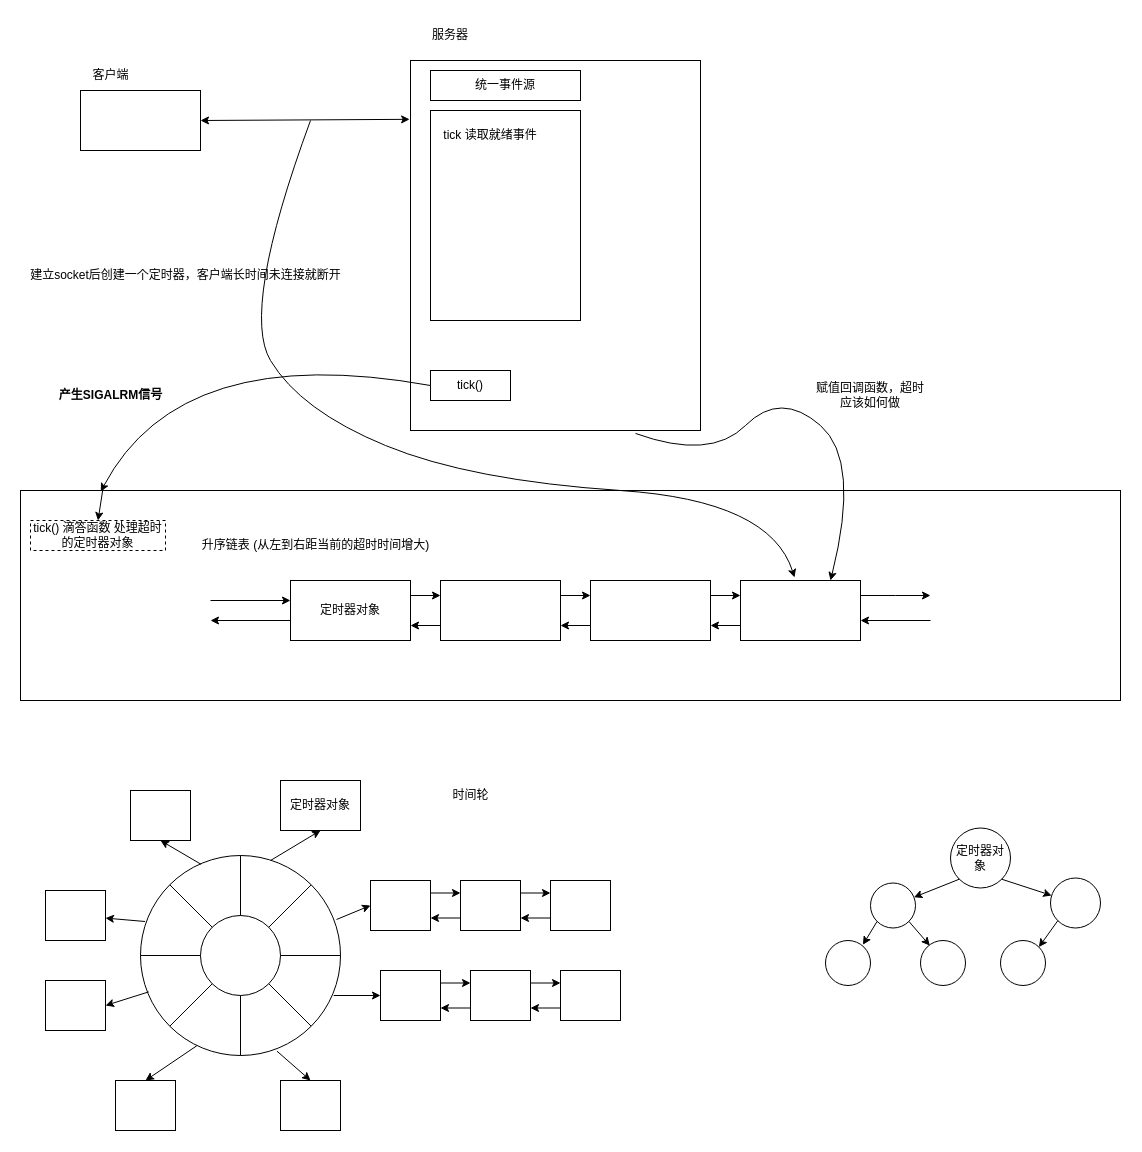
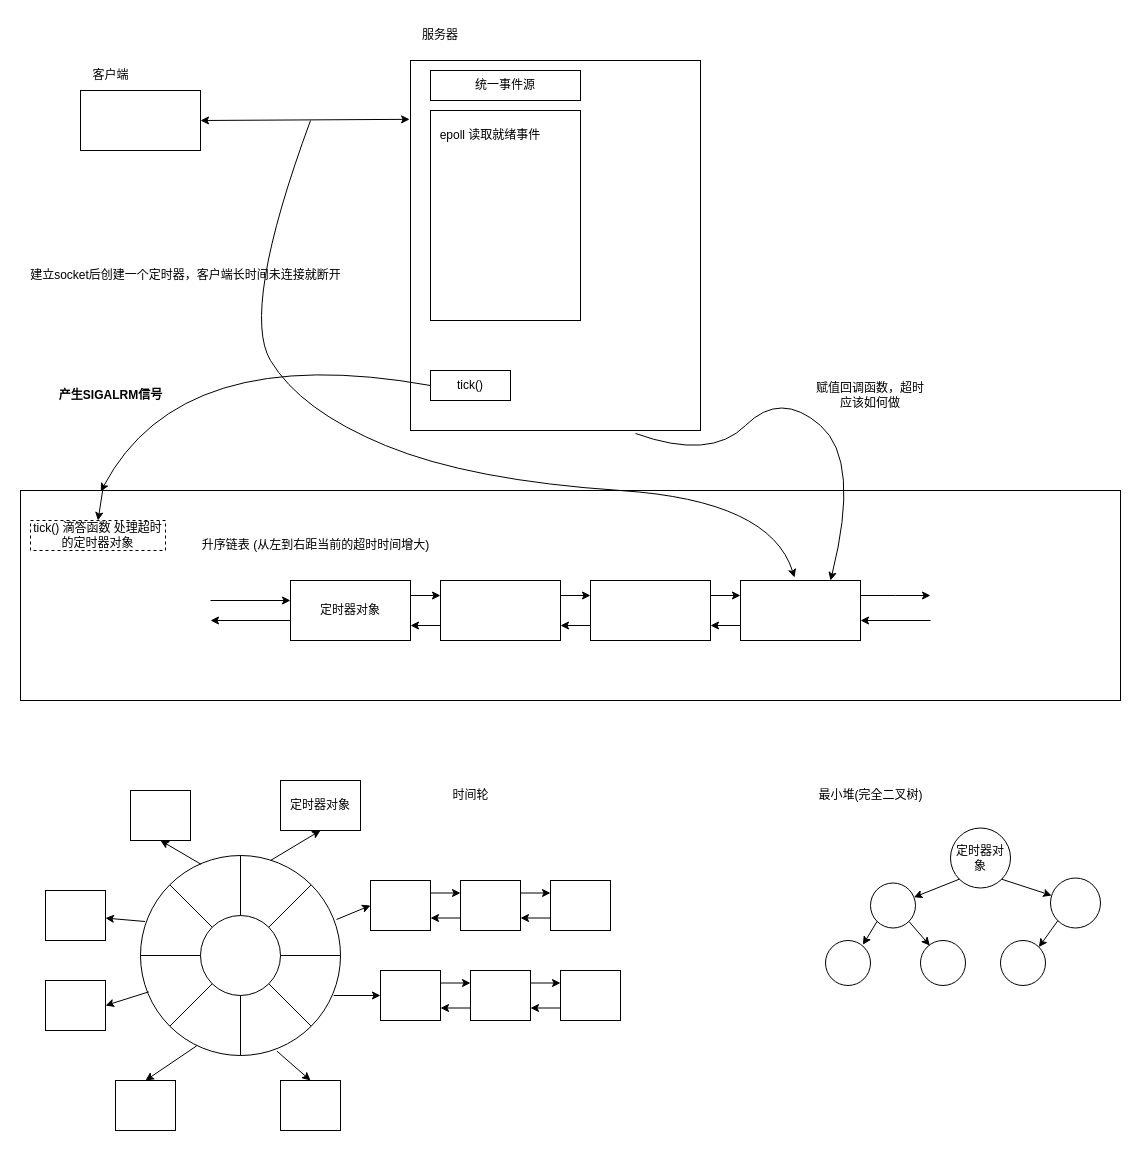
(451, 36) -> (441, 36)
(491, 136) -> (491, 136)
none -> (871, 796)
